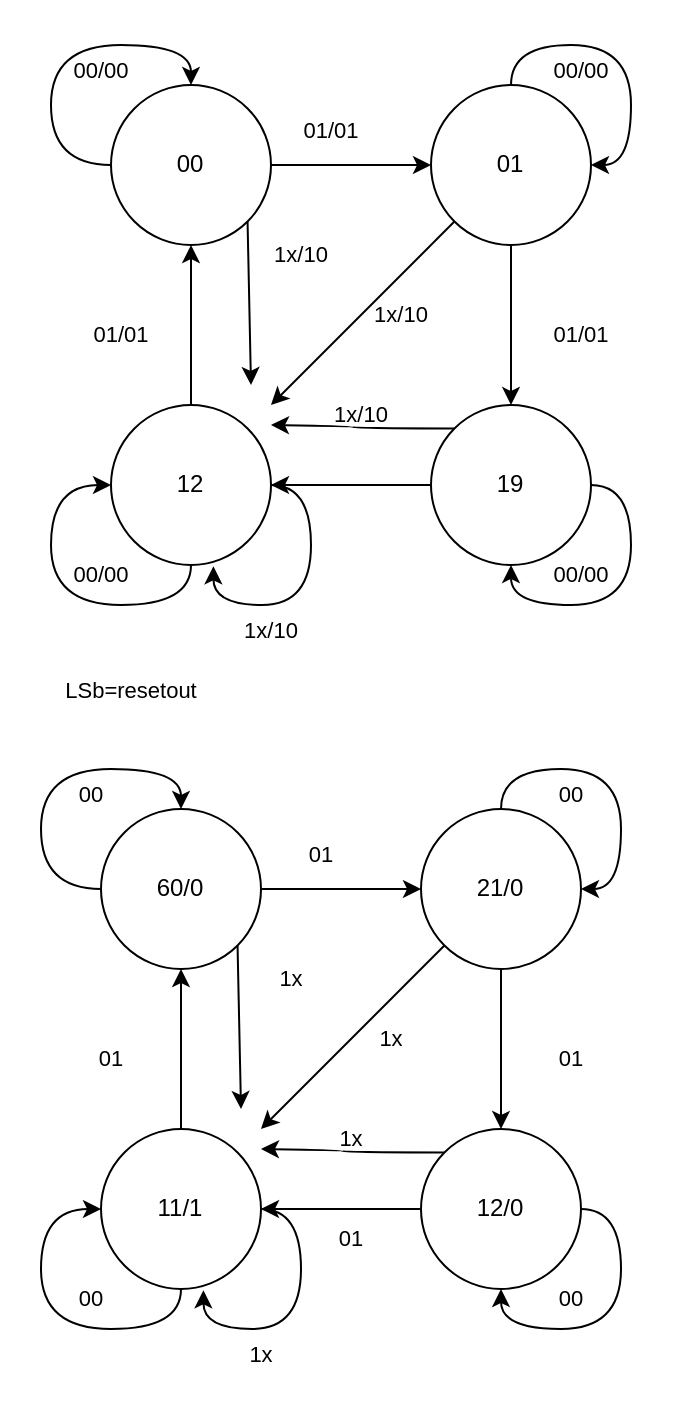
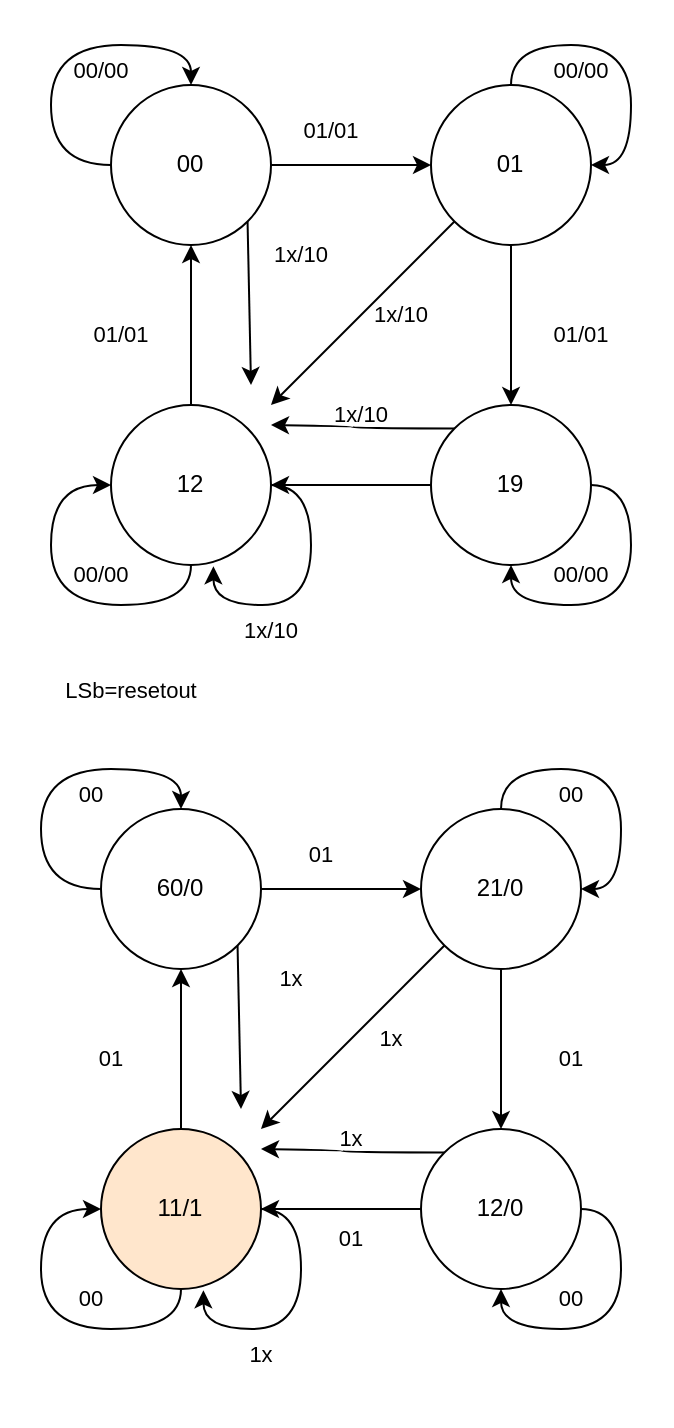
(181, 1209) -> (181, 1209)
